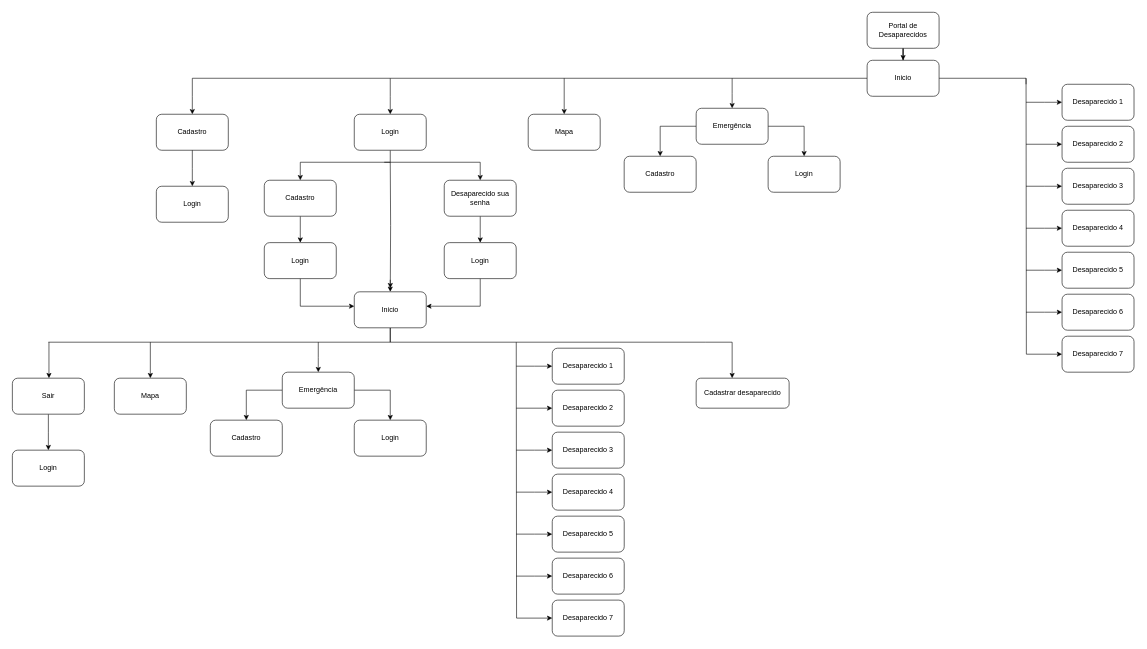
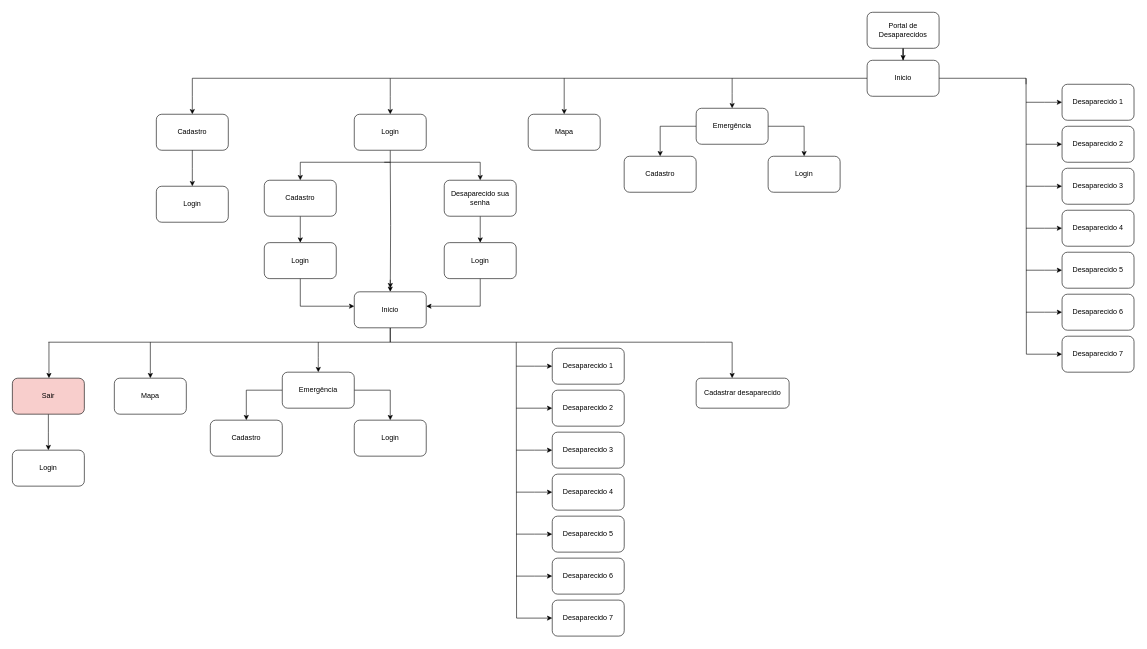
(48, 396) -> (48, 396)
